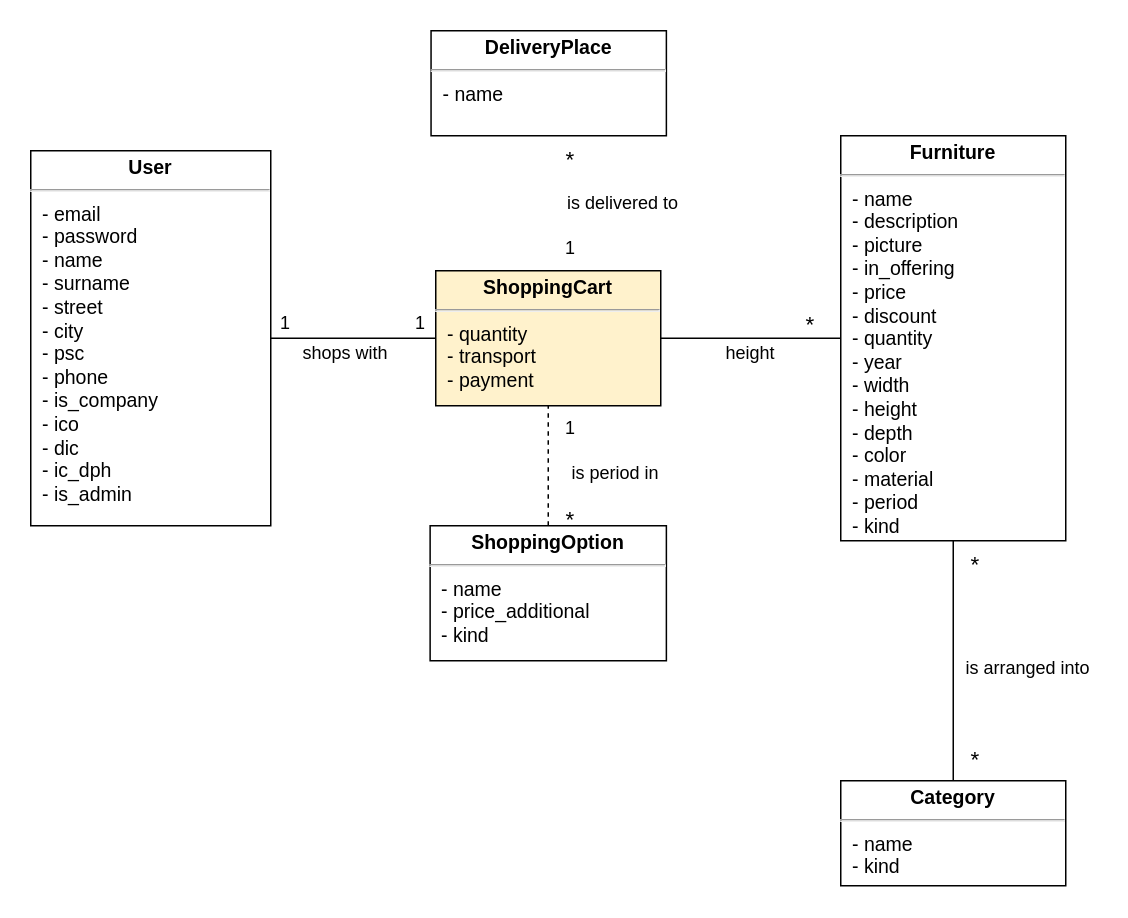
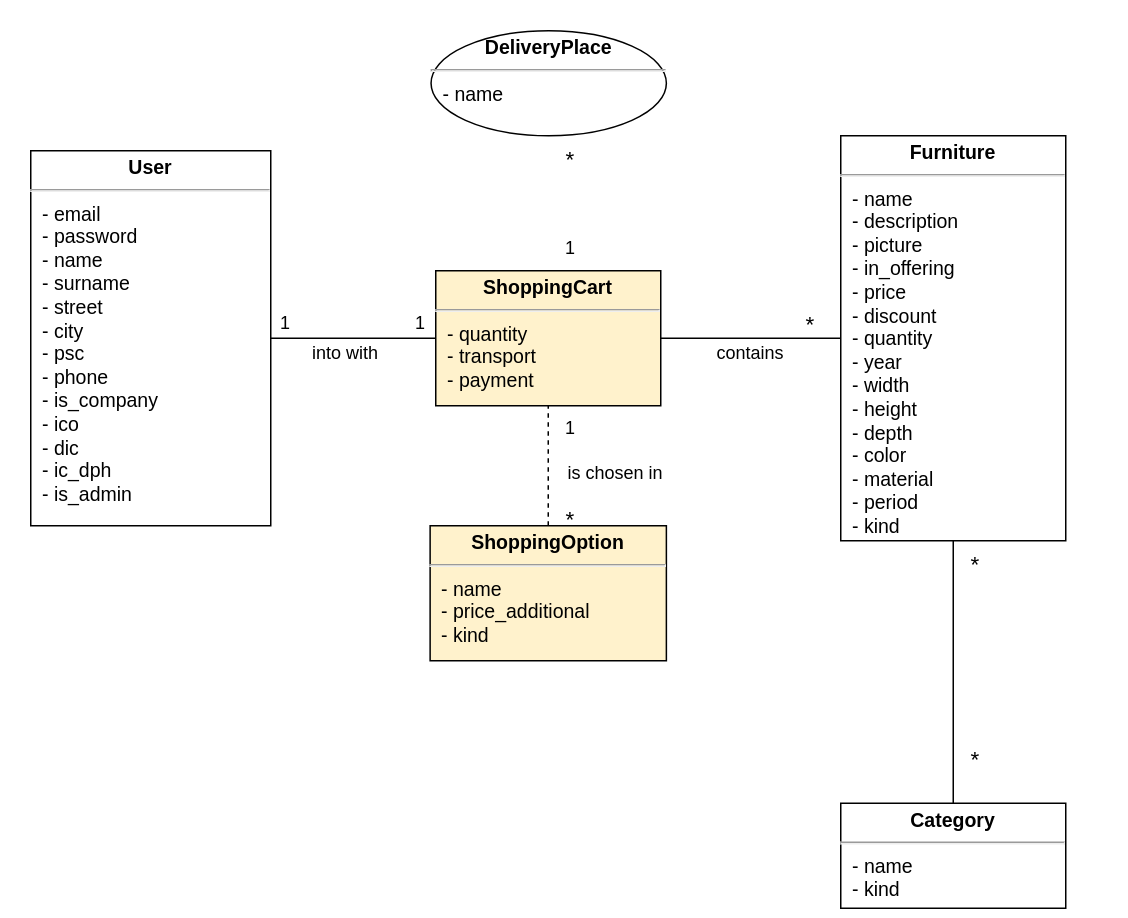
(549, 83) -> (549, 83)
(623, 203) -> none
(346, 353) -> (346, 353)
(751, 353) -> (751, 353)
(616, 473) -> (616, 473)
(548, 593) -> (548, 593)
(1028, 668) -> none
(953, 833) -> (953, 856)
